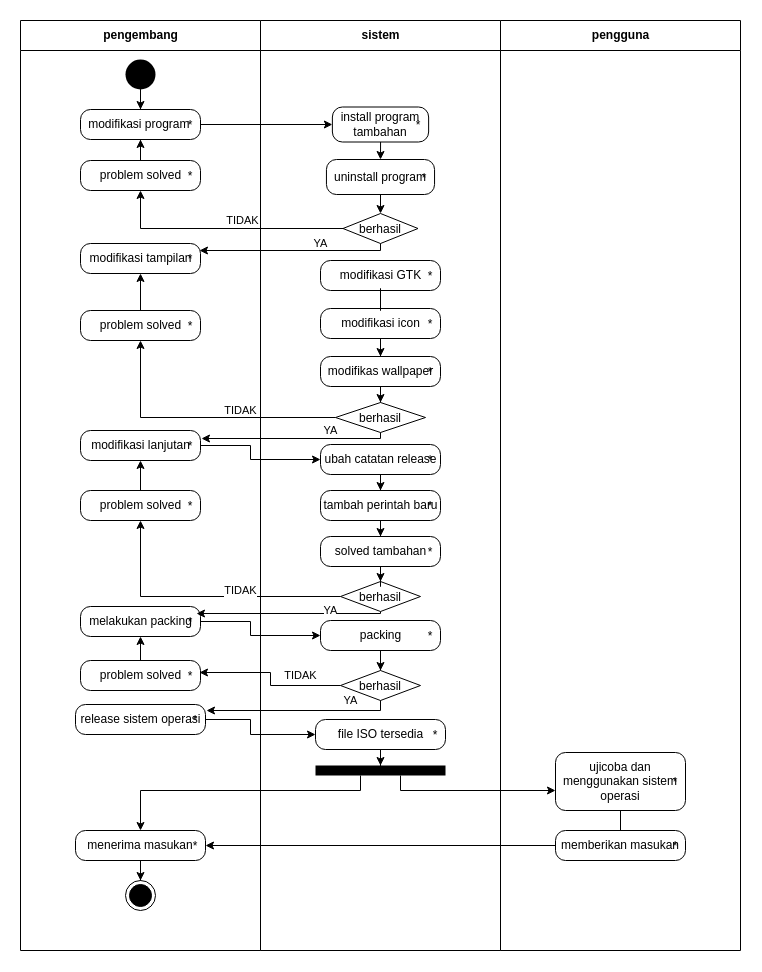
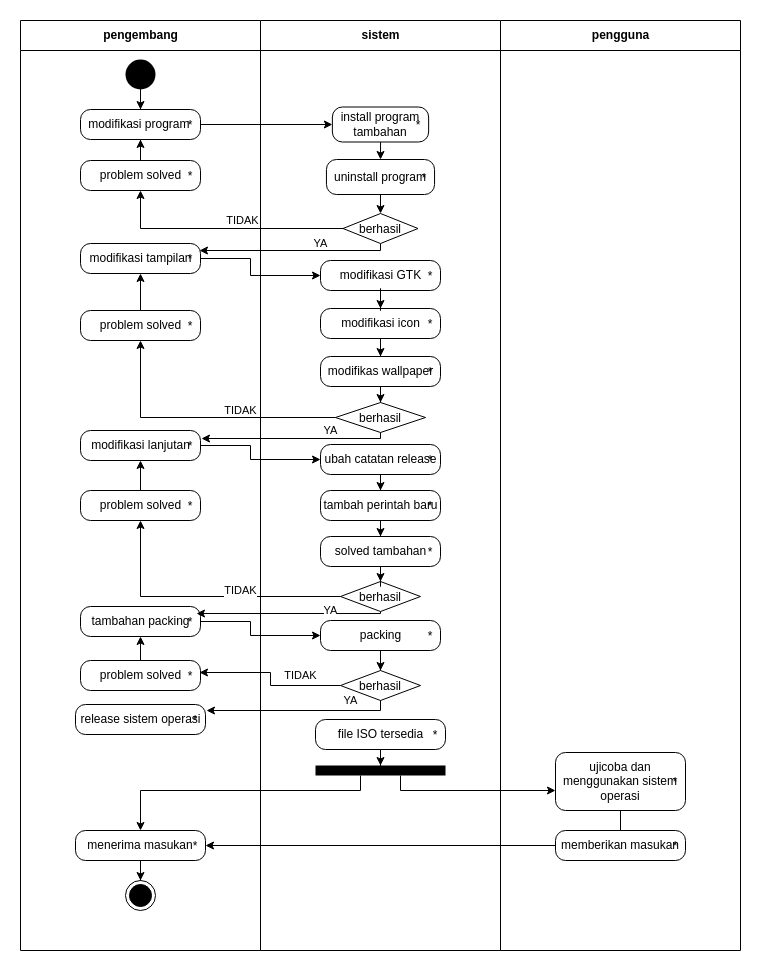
none -> (251, 274)
(381, 303) -> (381, 300)
(141, 622) -> (141, 622)
(251, 734) -> none
